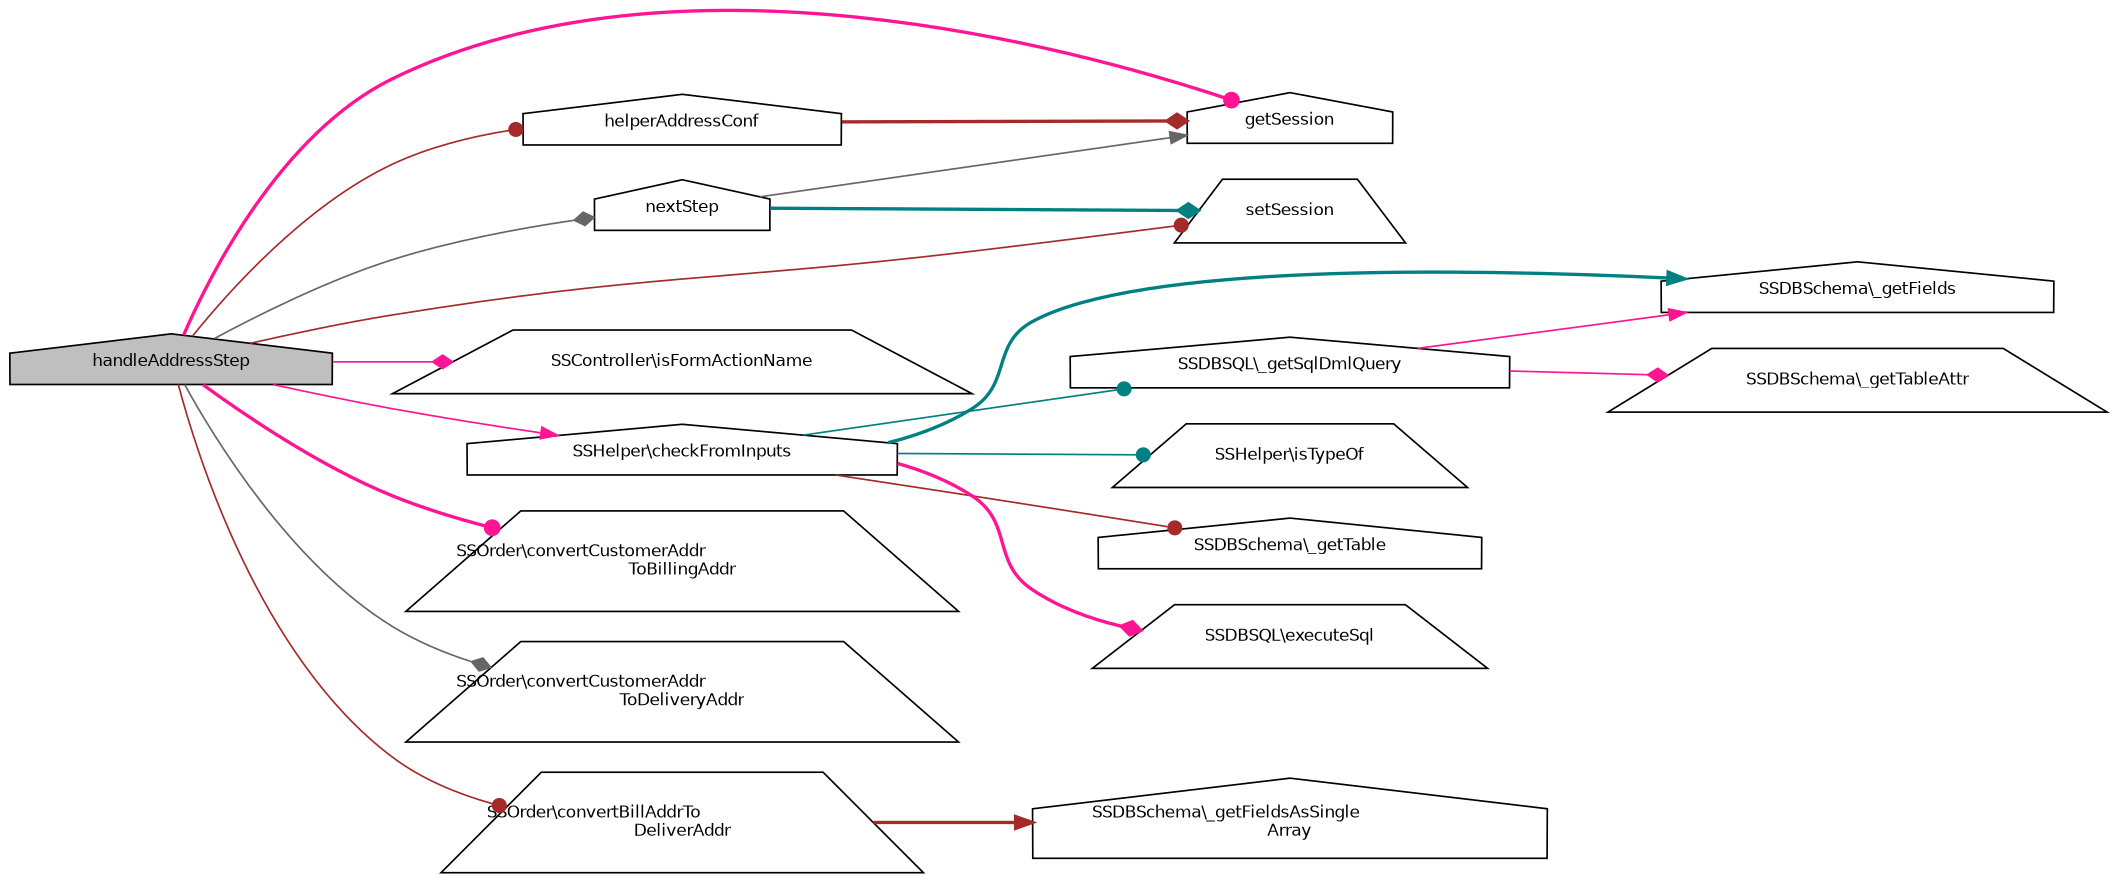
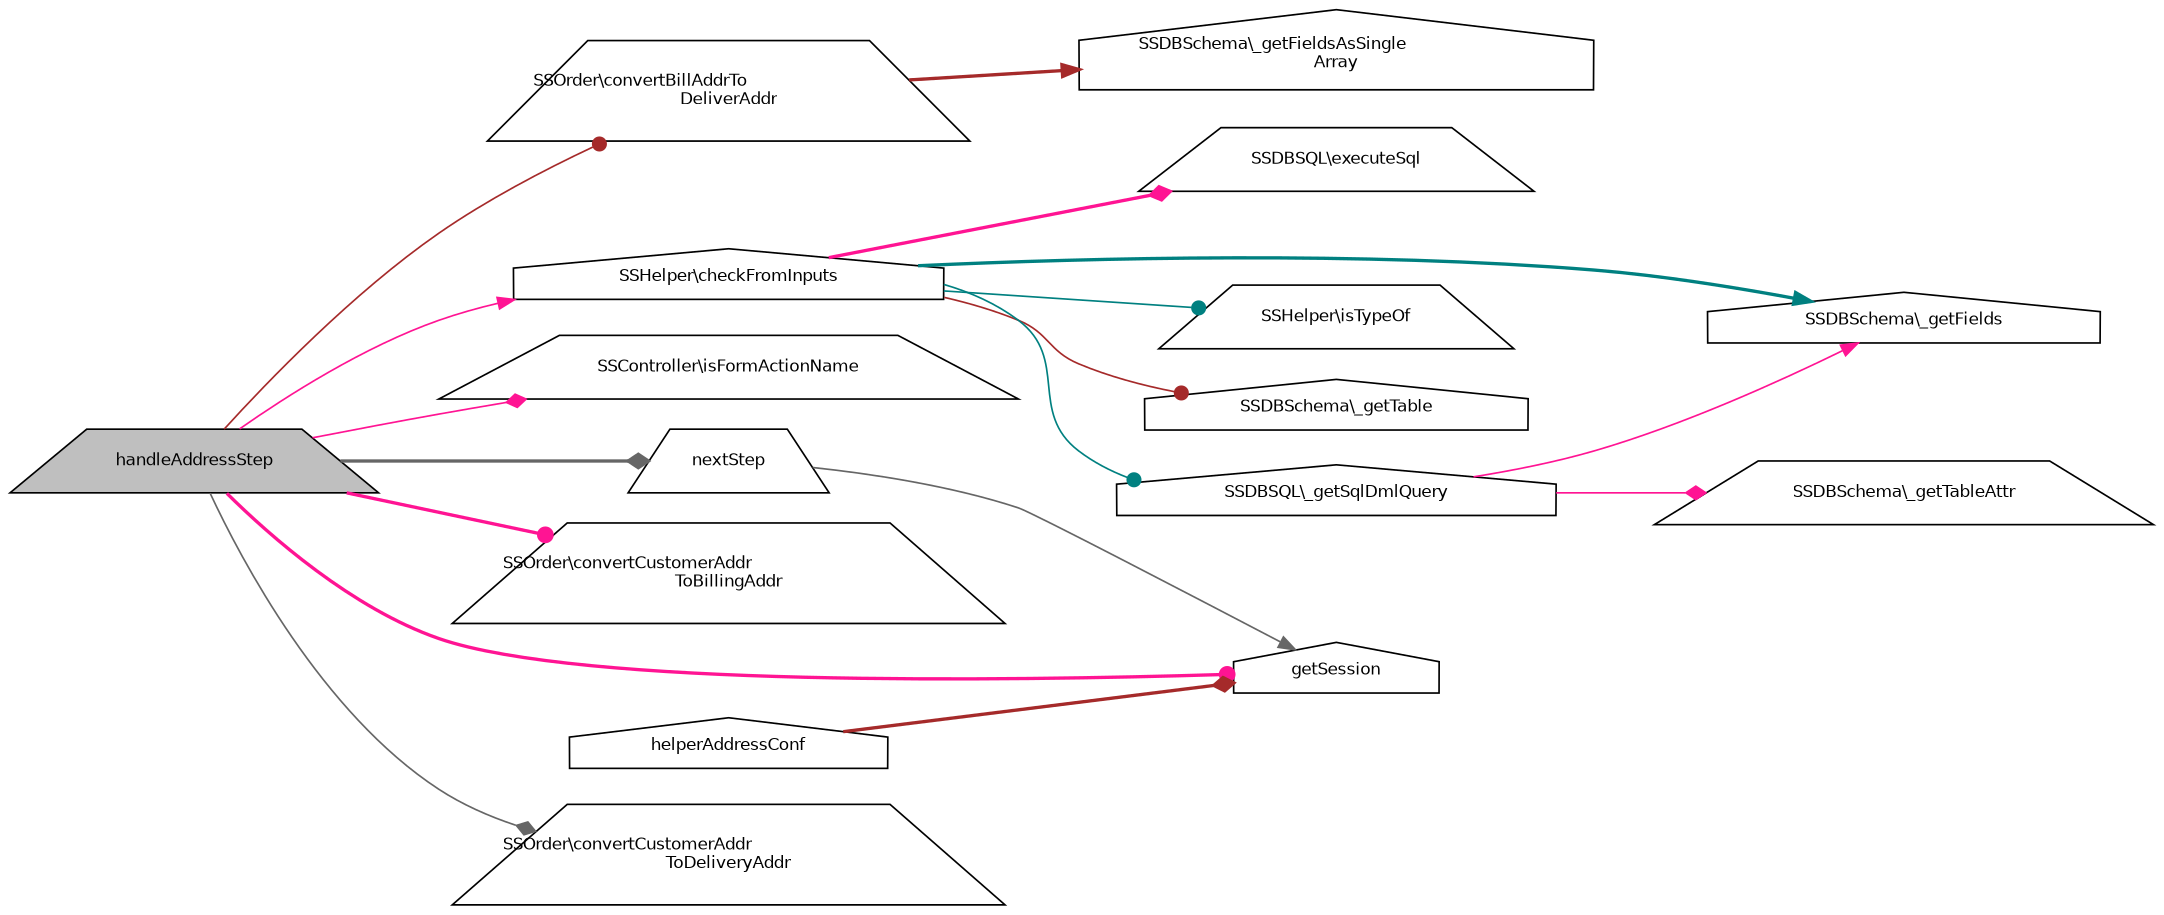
(331, 201) -> none
(682, 208) -> (729, 461)
(1290, 211) -> none
(388, 261) -> (484, 461)
(171, 362) -> (194, 461)
